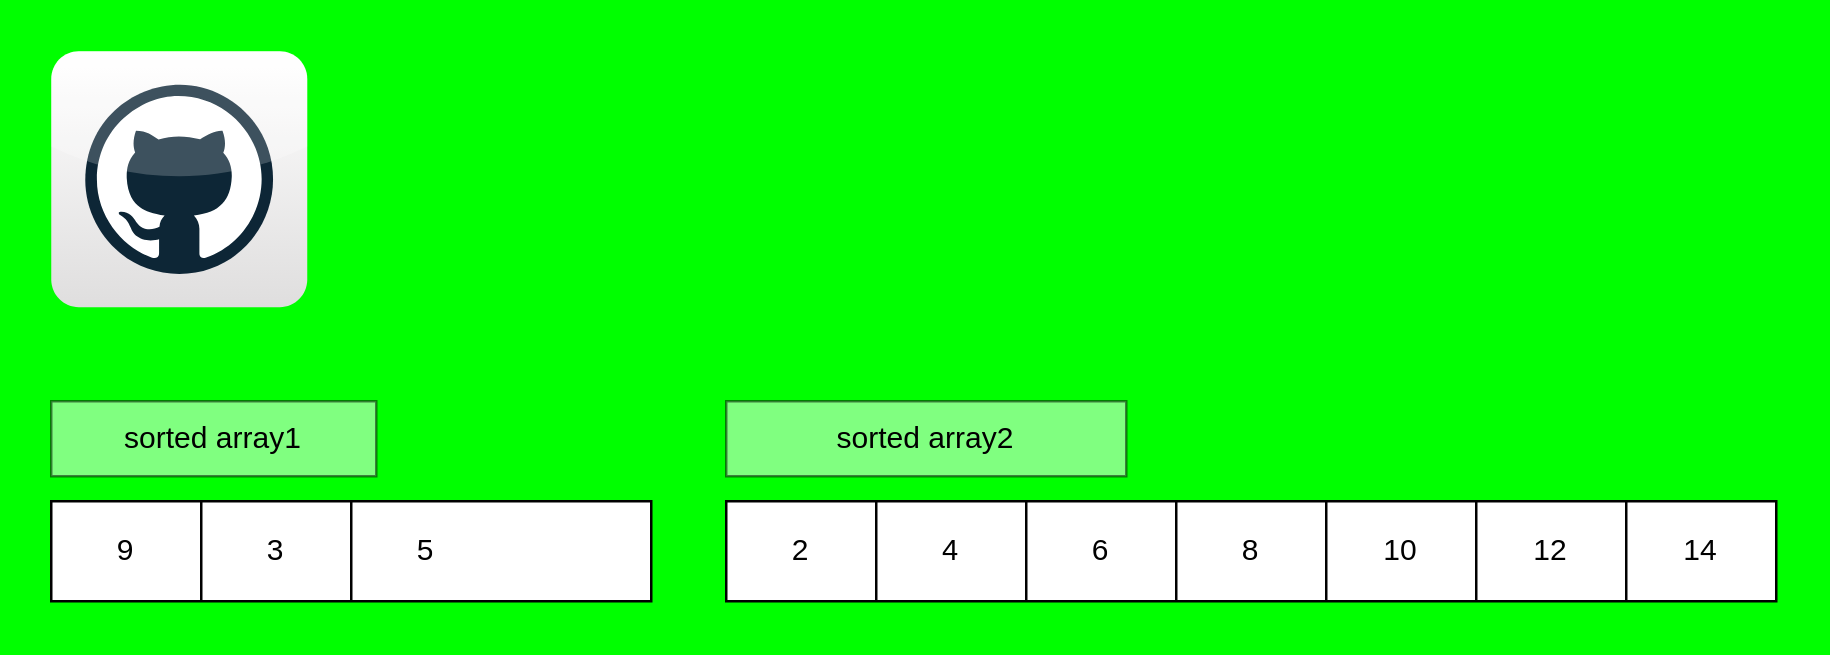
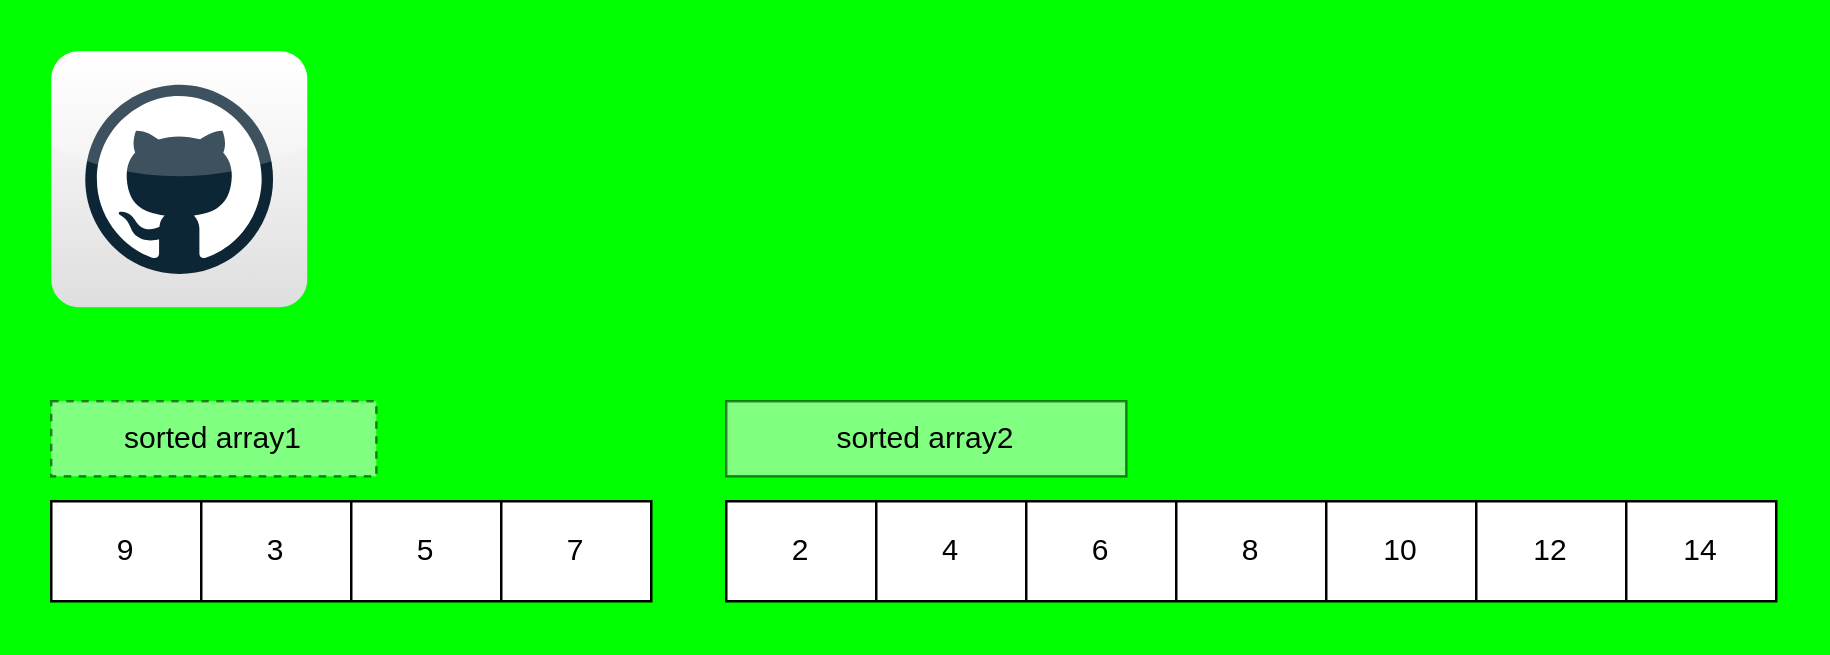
(214, 439) -> (214, 439)
none -> (576, 551)
